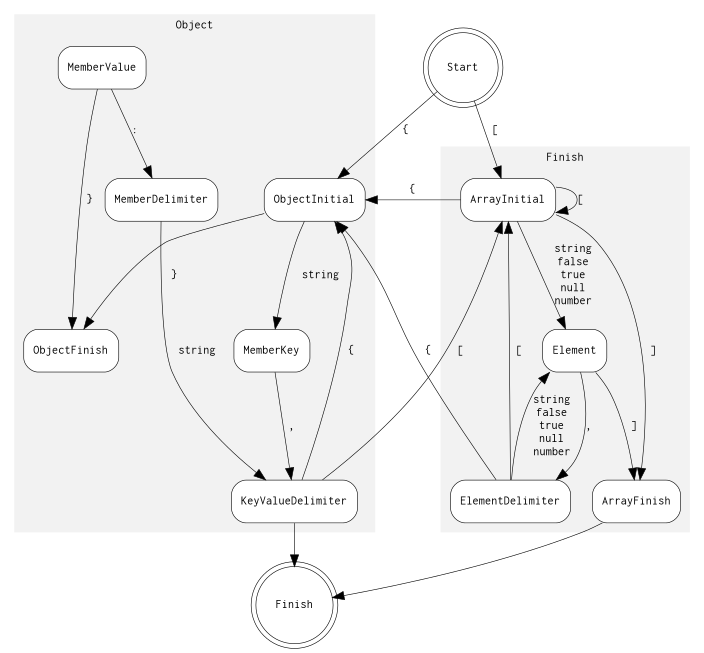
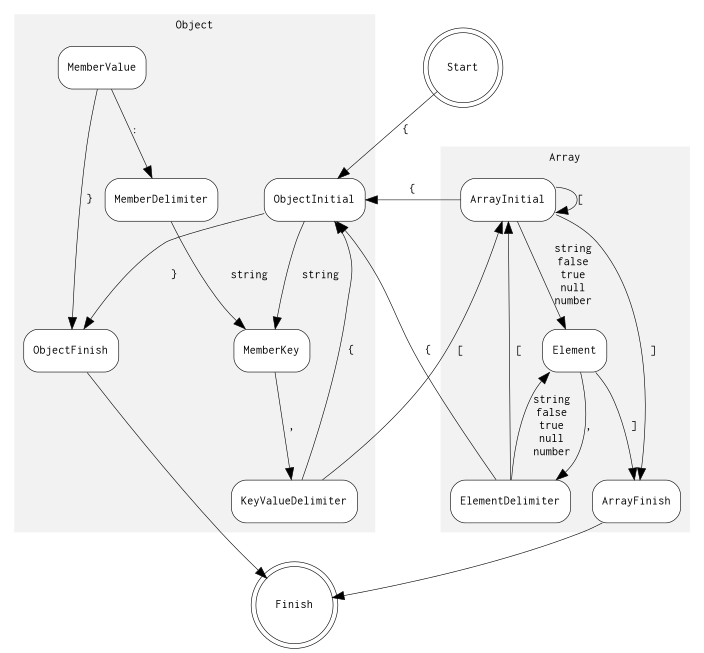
(486, 134) -> none
(565, 158) -> (565, 158)
(169, 363) -> (200, 274)
(294, 540) -> (169, 474)
